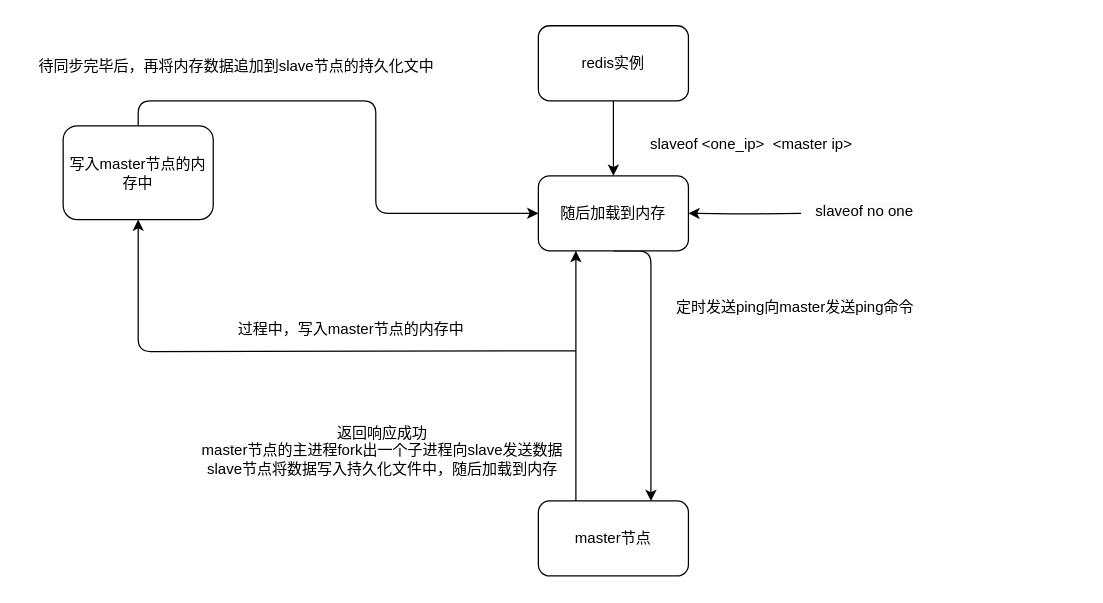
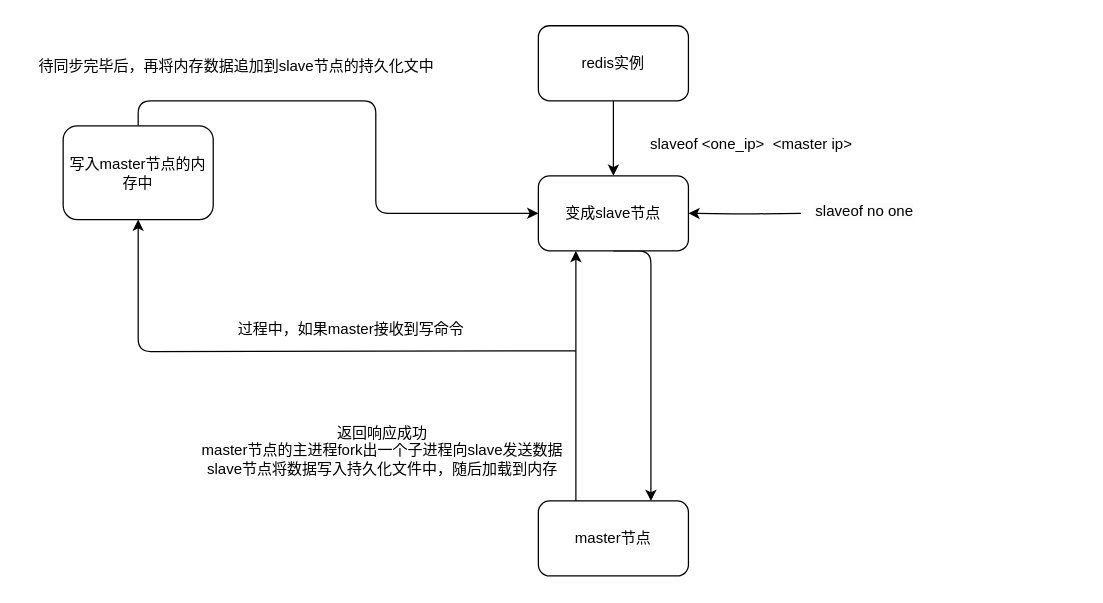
(613, 213) -> (613, 213)
(794, 307) -> none
(351, 329) -> (351, 329)
